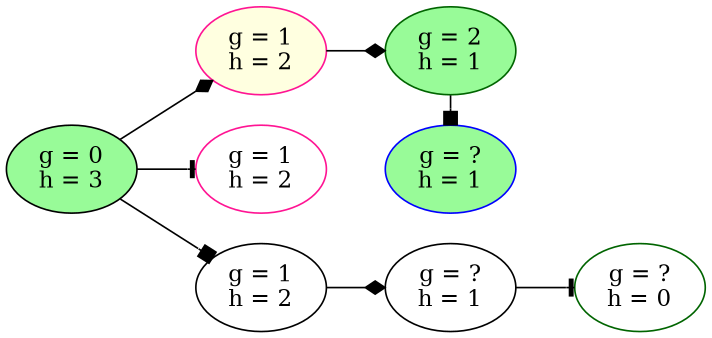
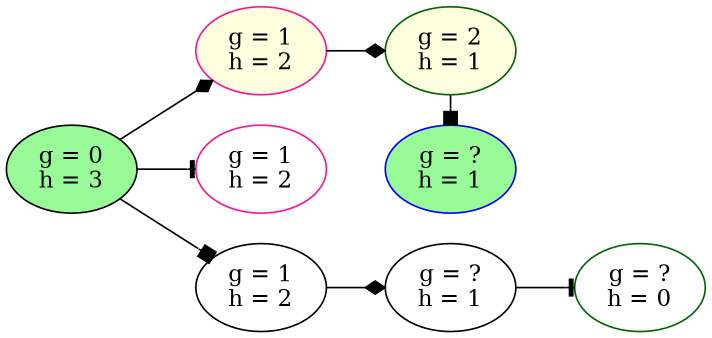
(451, 51) -> (451, 51)
